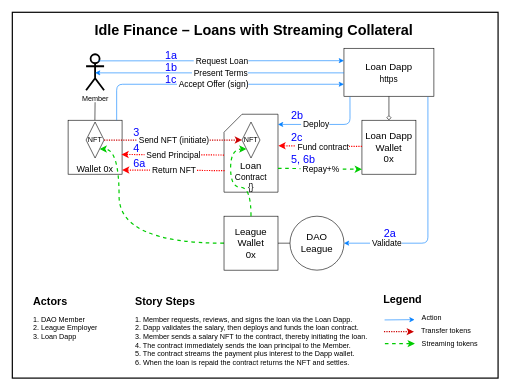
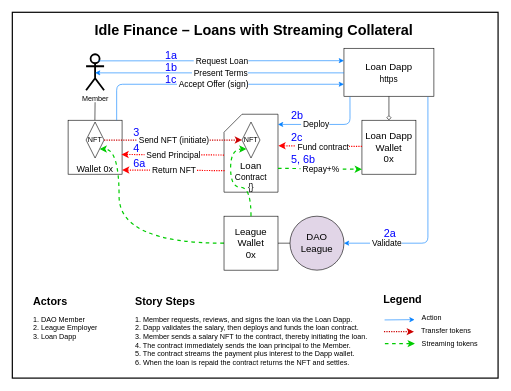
(317, 243) -> (317, 243)
